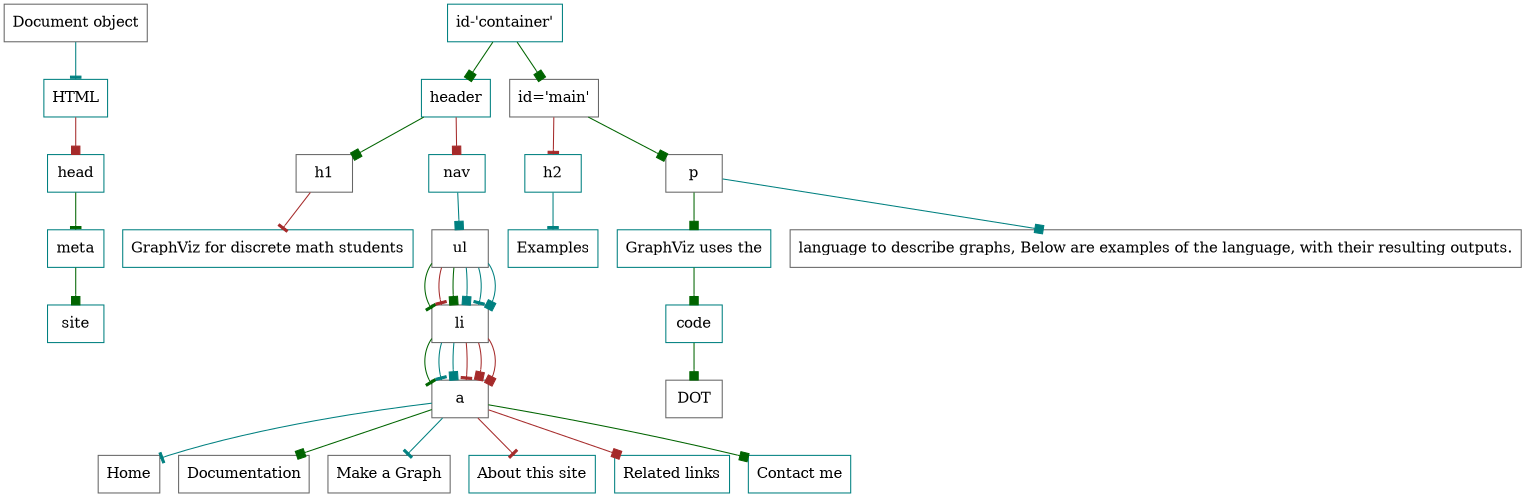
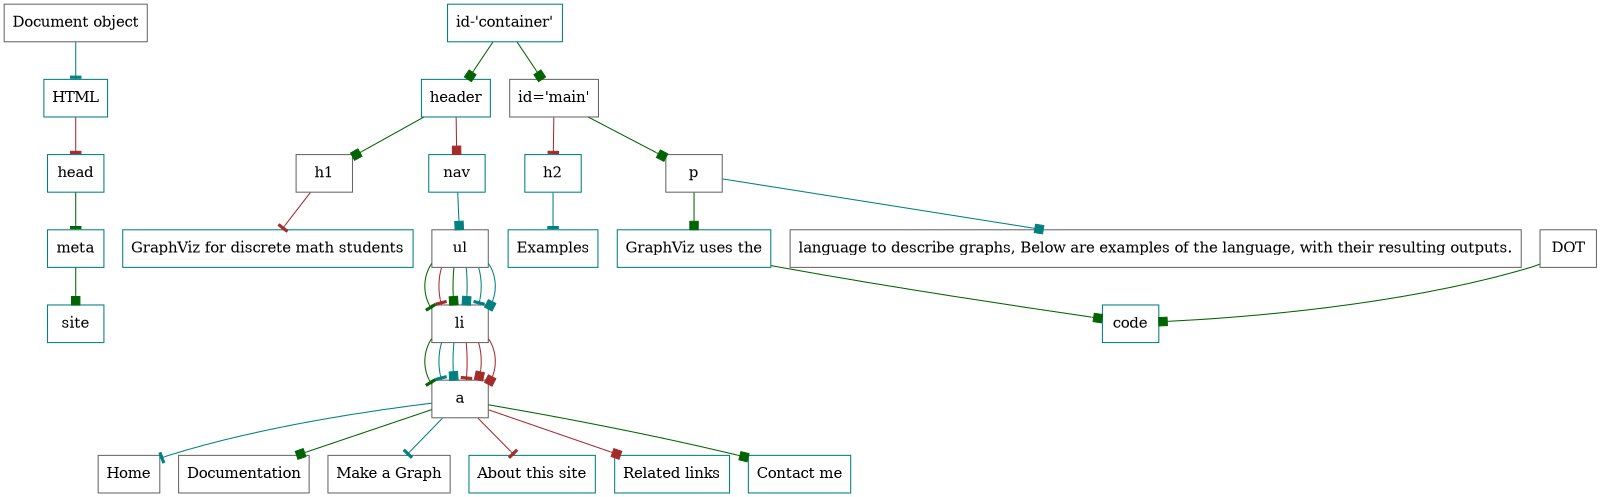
(76, 131) -> (76, 133)
(694, 356) -> (1356, 303)
